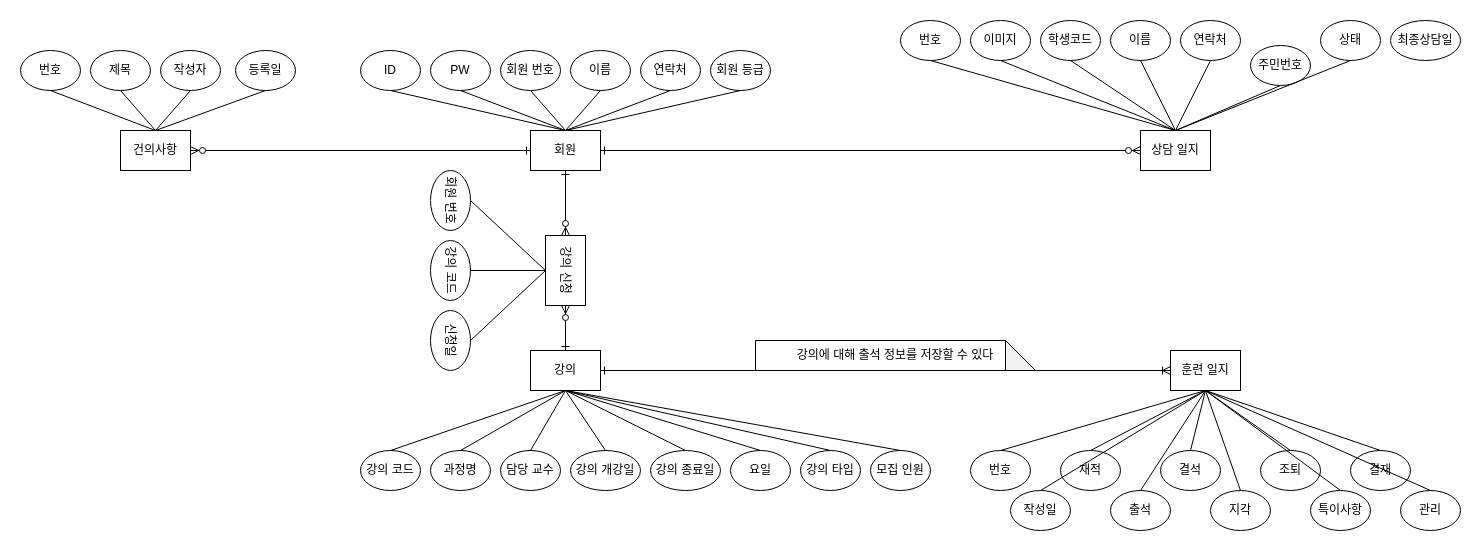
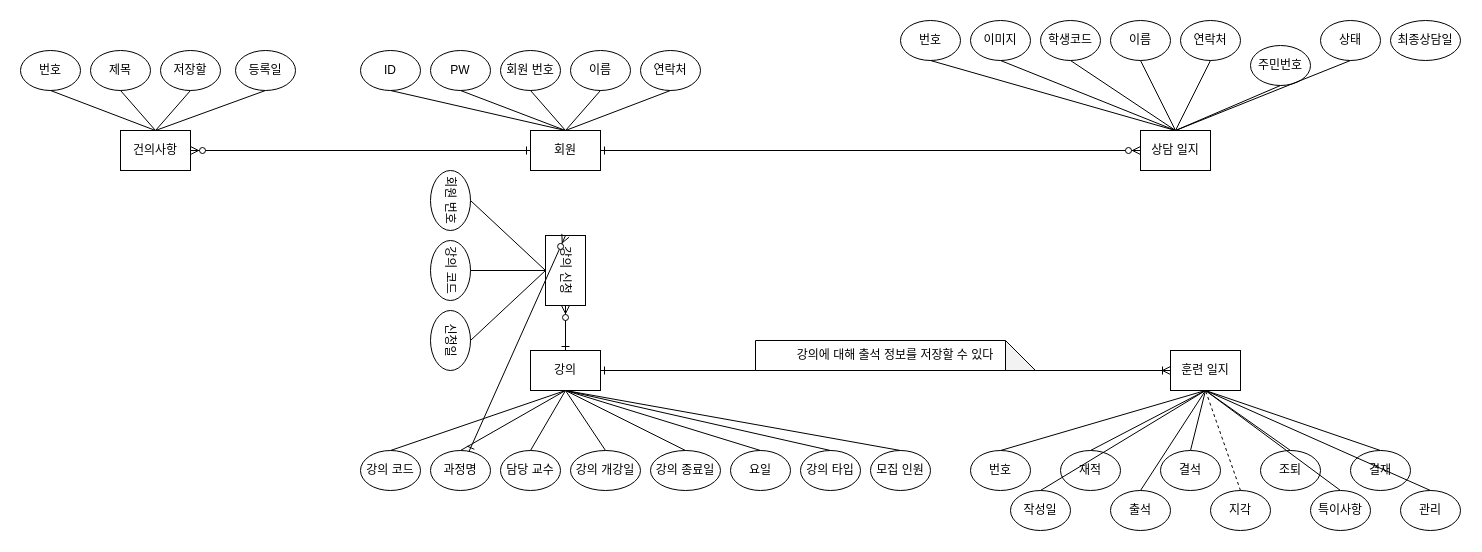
(191, 71) -> (191, 71)
(741, 71) -> none
(654, 110) -> none
(566, 204) -> (517, 343)
(1223, 441) -> (1223, 441)
